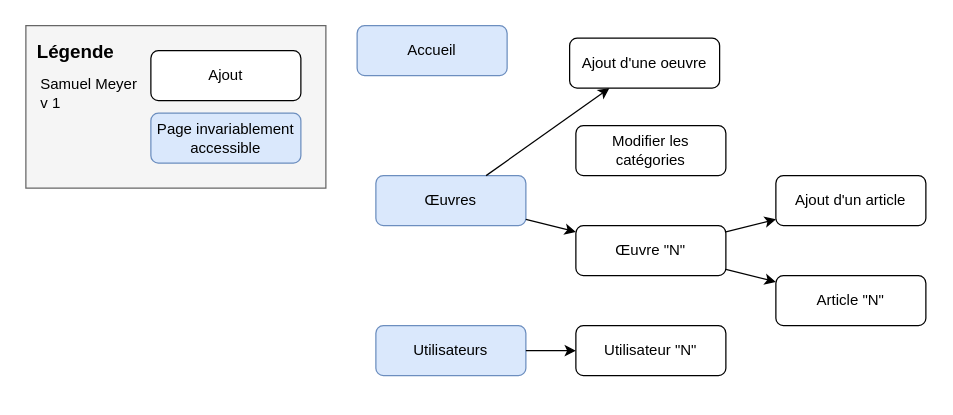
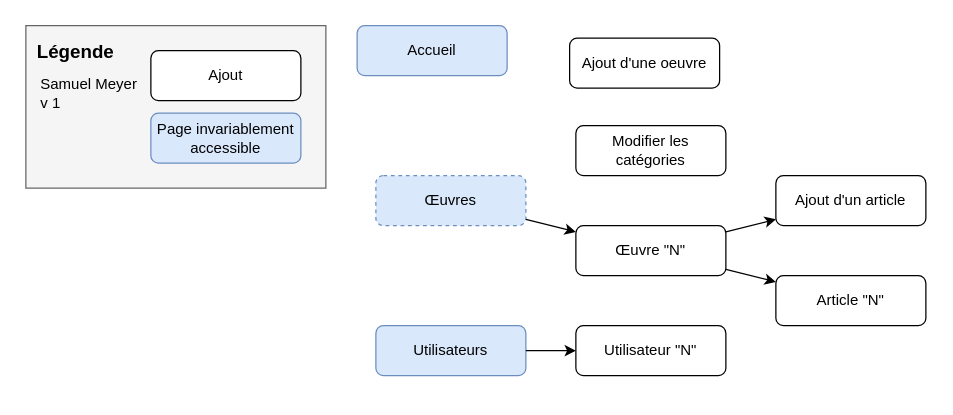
(544, 134) -> none
(451, 201) -> (451, 201)
